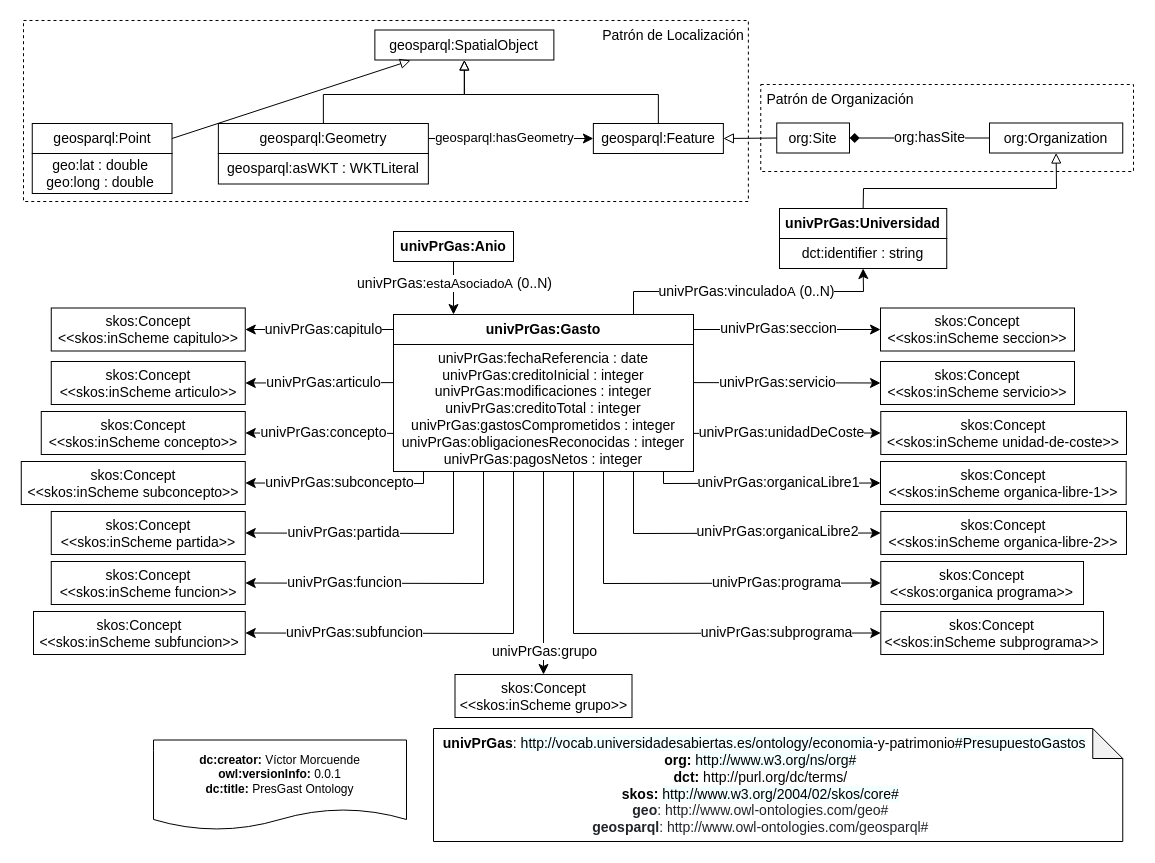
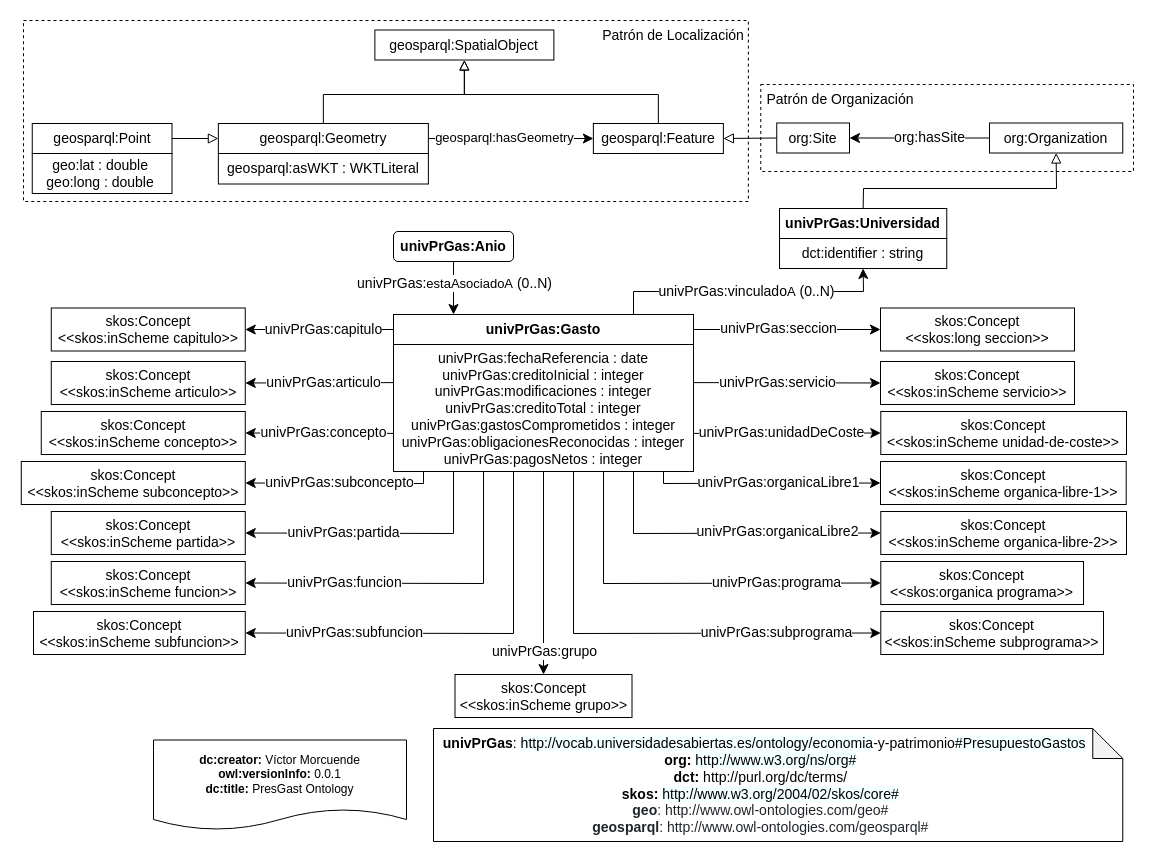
(286, 101) -> (190, 139)
(860, 138) -> (859, 138)
(454, 247) -> (454, 247)
(978, 330) -> (978, 330)
